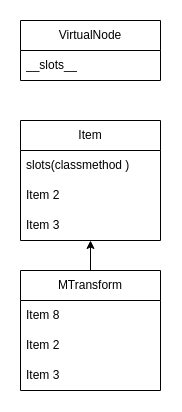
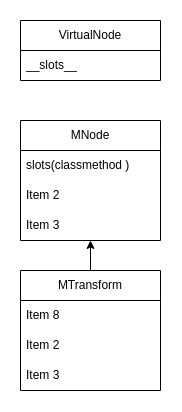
(91, 136) -> (91, 136)
